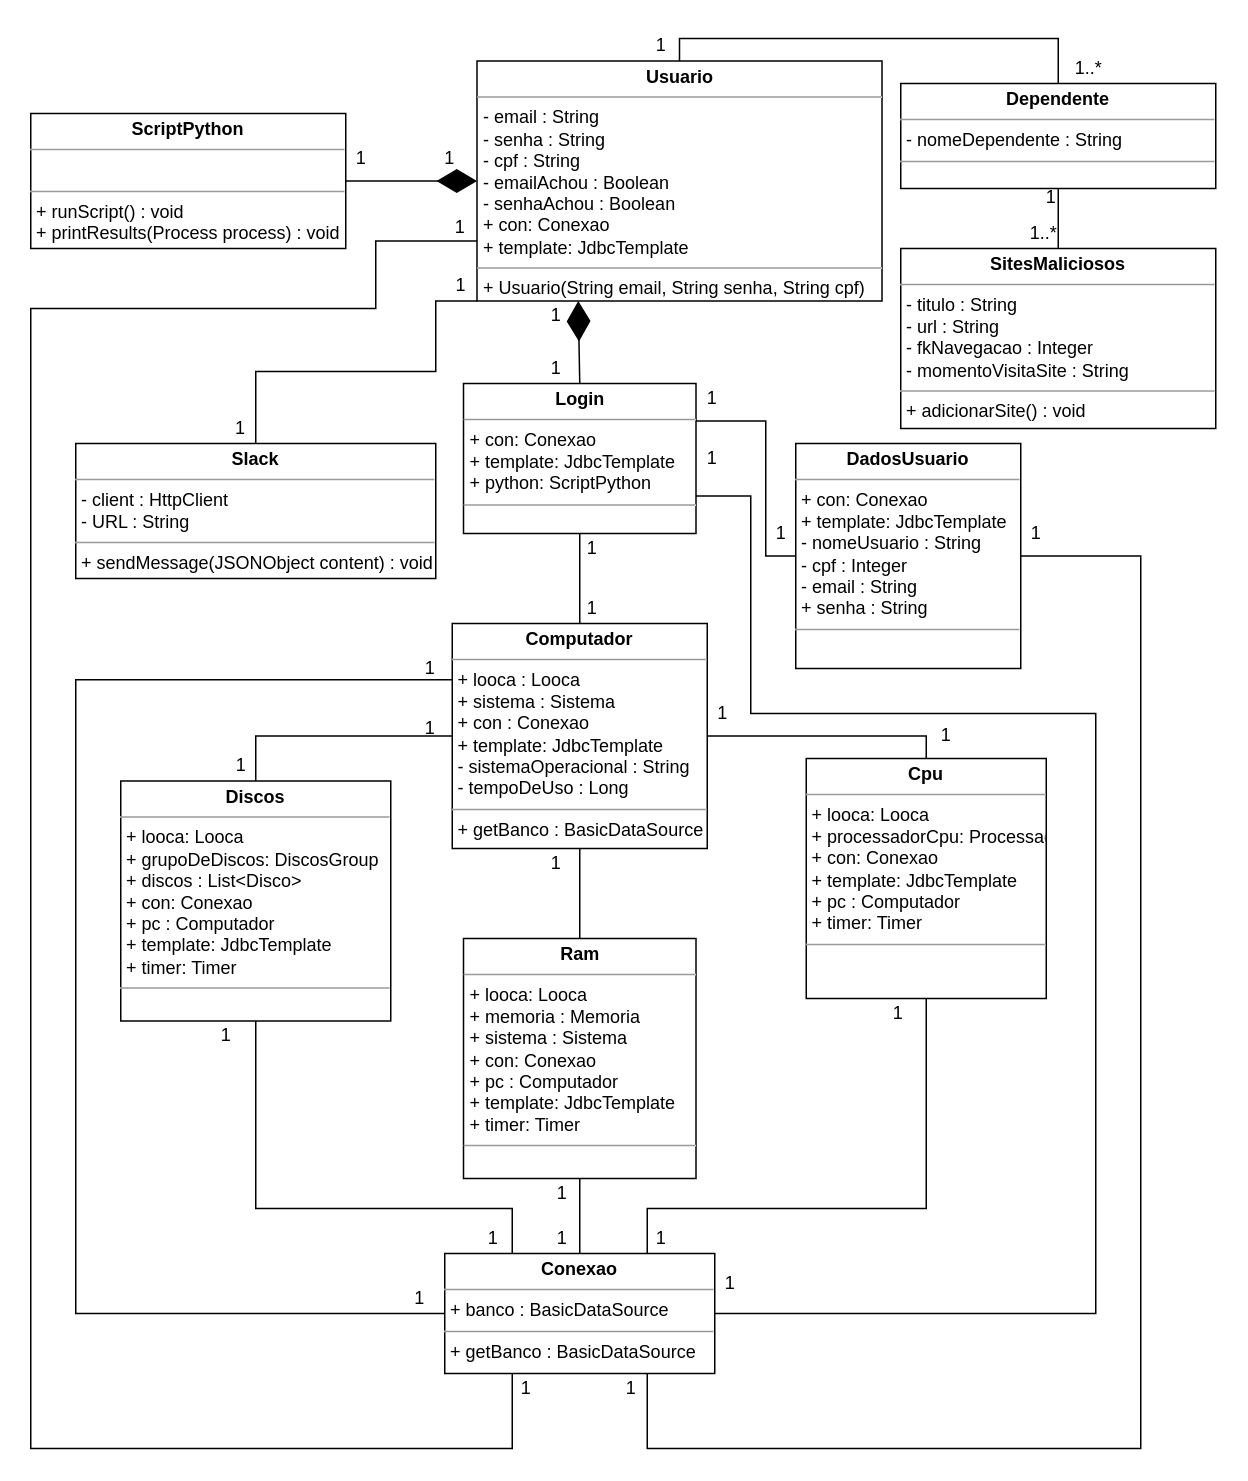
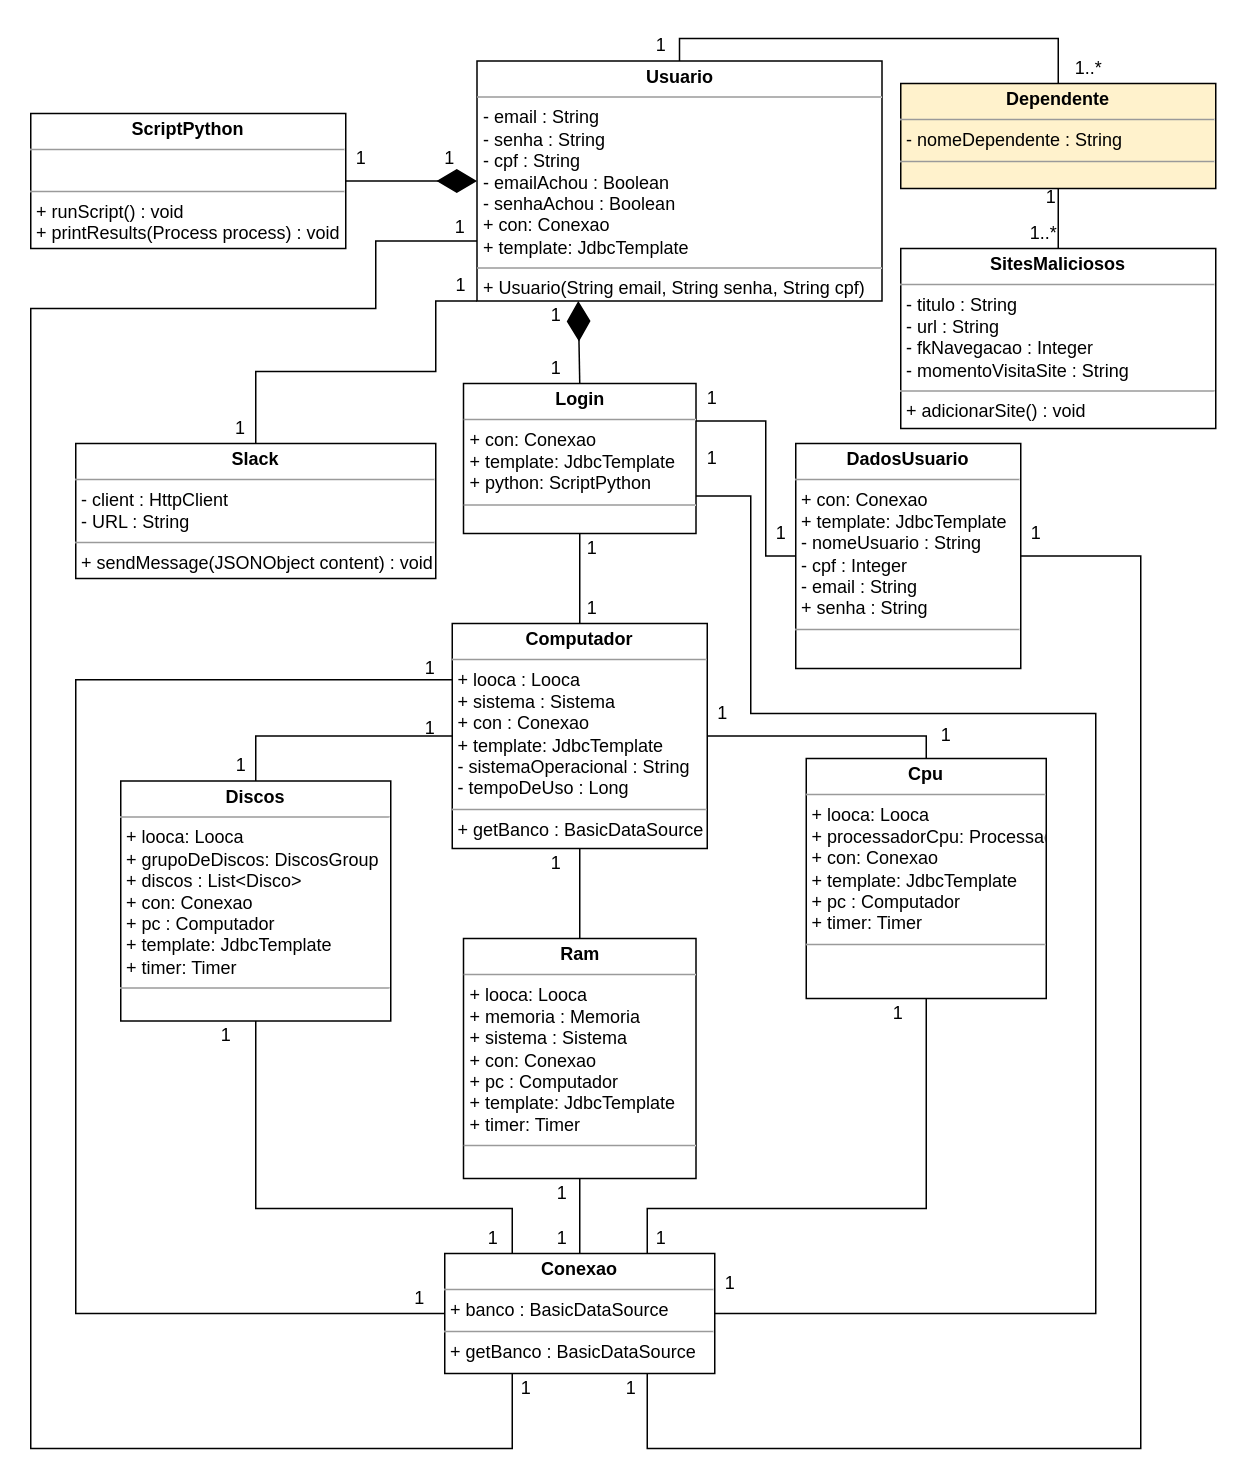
(1058, 136) -> (1058, 136)
